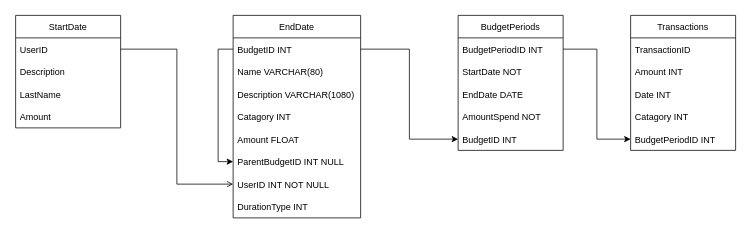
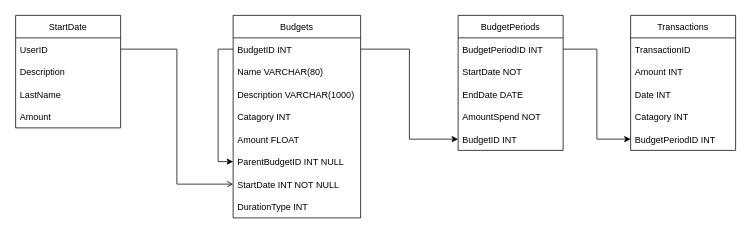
(296, 27) -> (296, 27)
(296, 95) -> (296, 95)
(281, 185) -> (289, 185)
